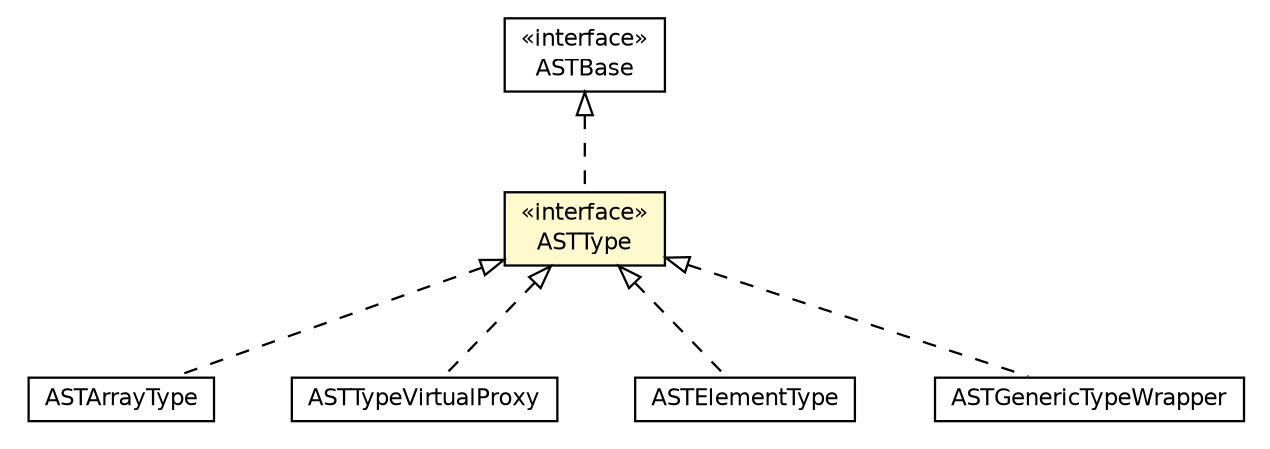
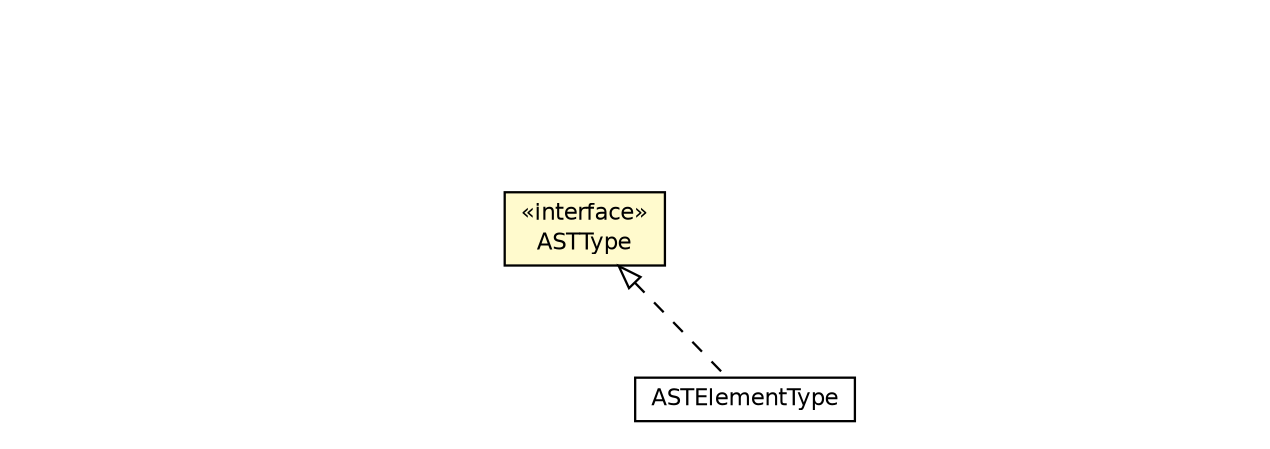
(585, 55) -> none
(120, 398) -> none
(425, 398) -> none
(1088, 398) -> none
